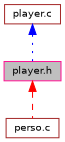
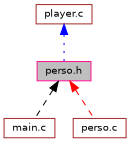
(33, 71) -> (64, 71)
none -> (29, 128)
